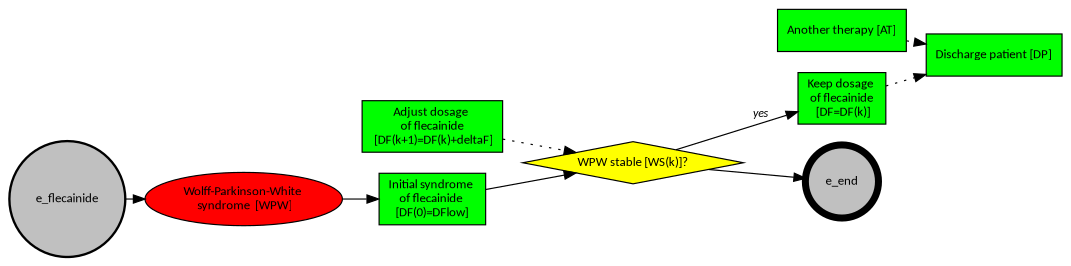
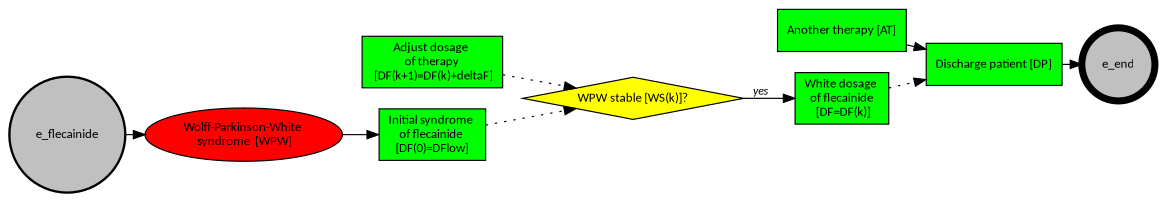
(910, 41) -> (911, 46)
(842, 98) -> (842, 98)
(432, 126) -> (432, 62)
(751, 173) -> (1066, 64)
(525, 182) -> (525, 118)
